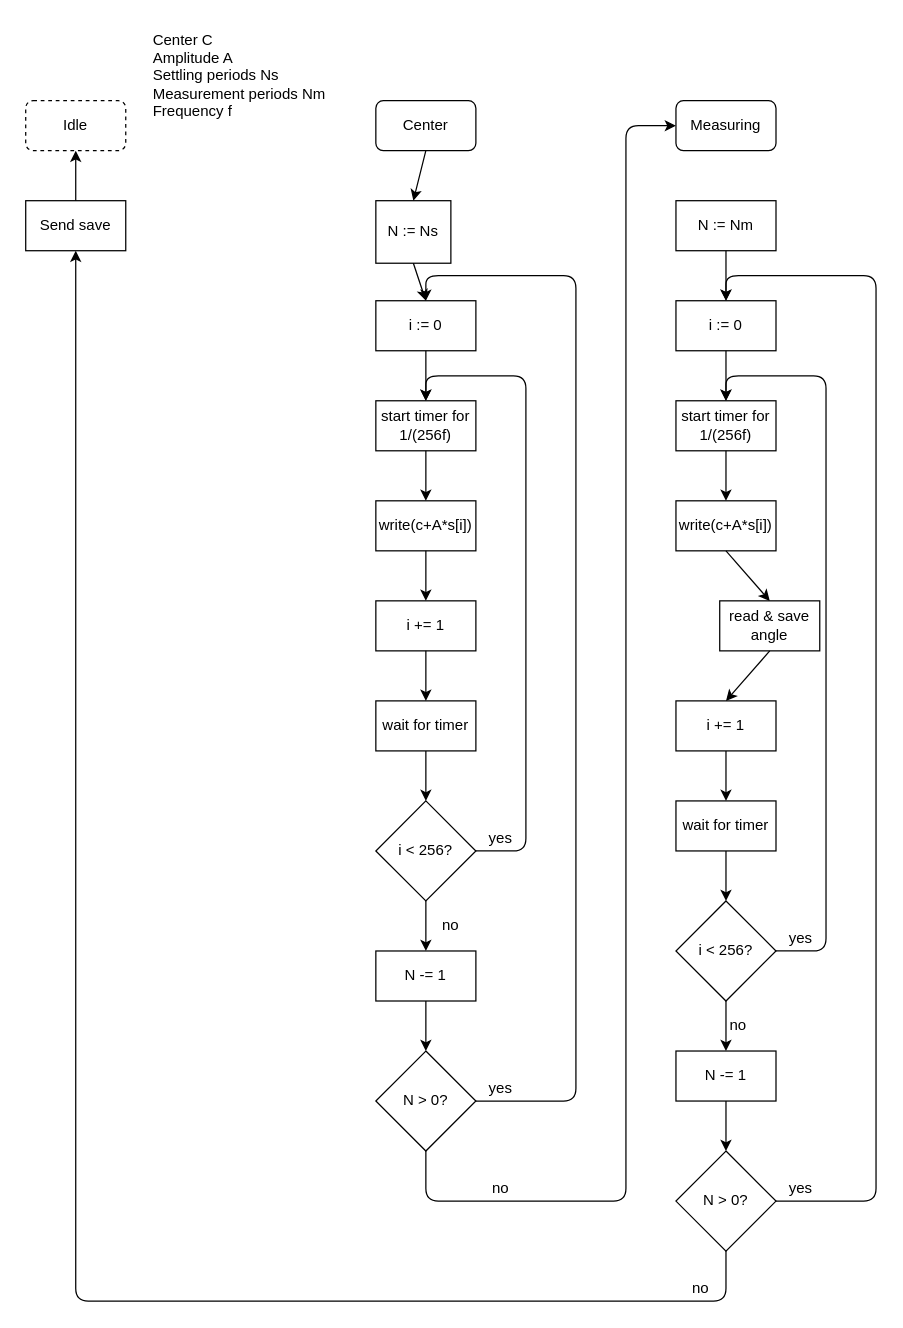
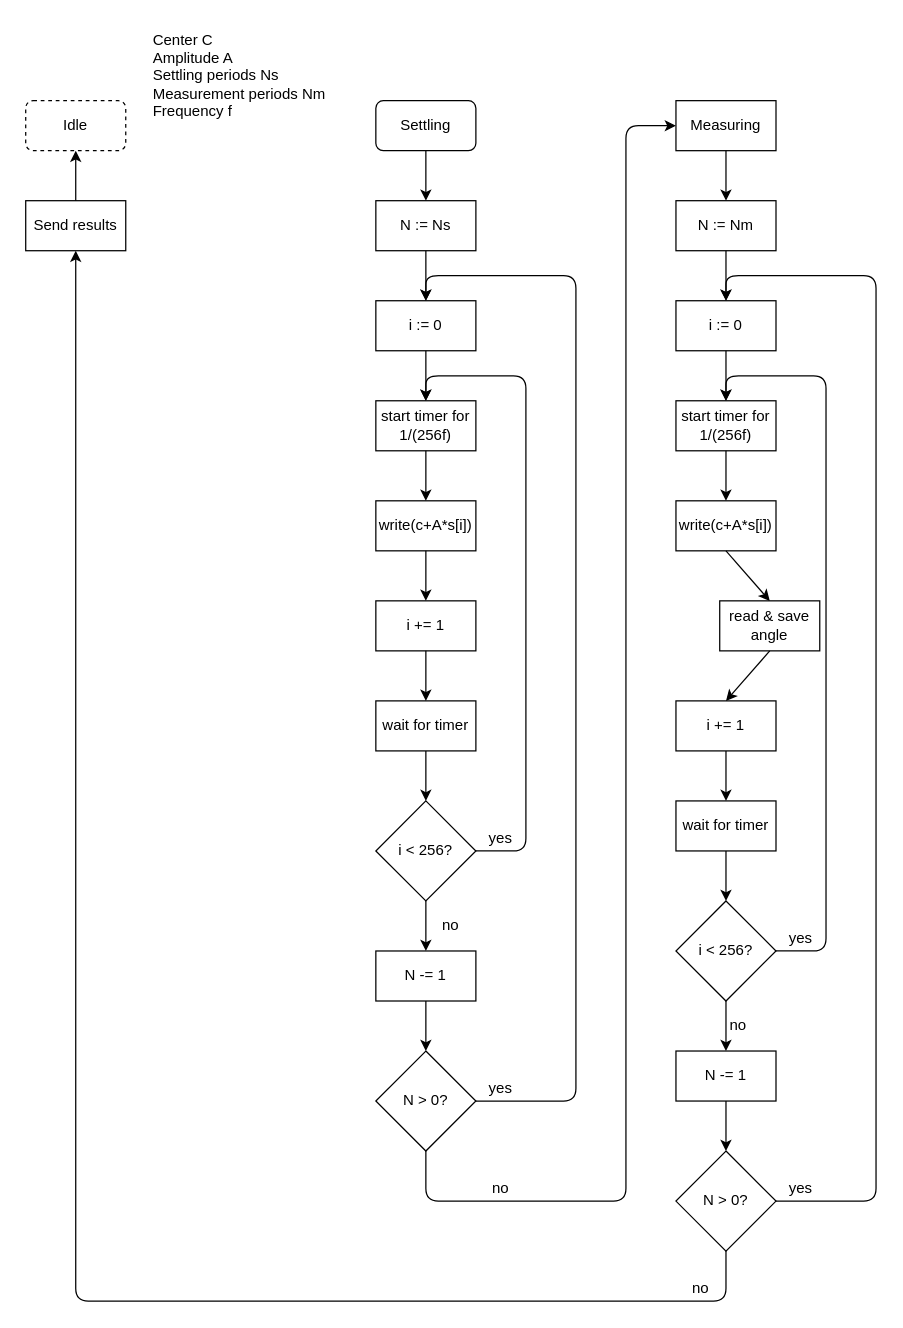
(426, 126) -> (426, 126)
(726, 126) -> (726, 126)
none -> (726, 172)
(76, 226) -> (76, 226)
(413, 232) -> (426, 226)
